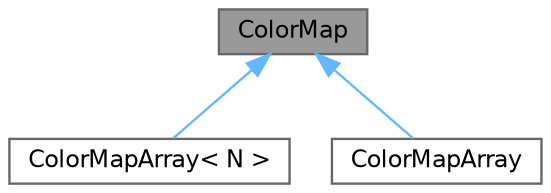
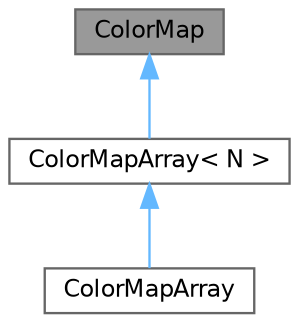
(374, 104) -> (149, 238)
